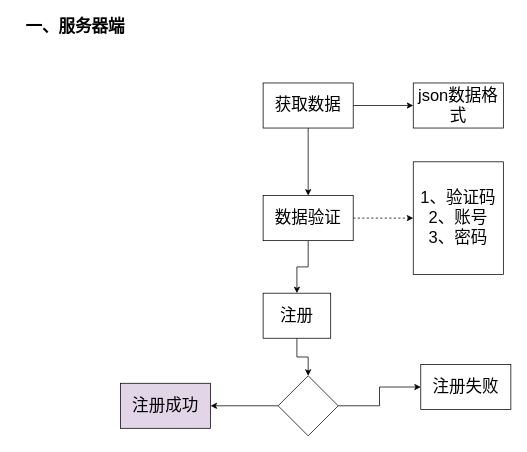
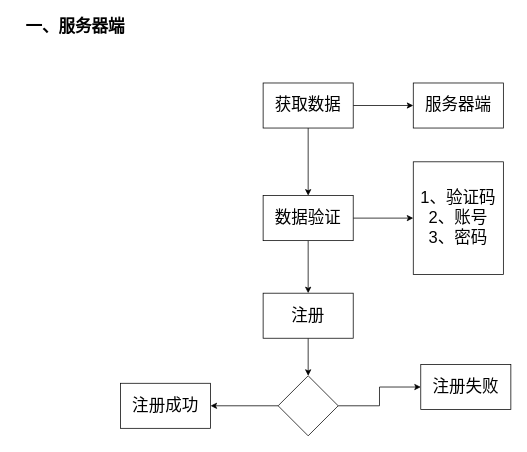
(458, 105) -> (458, 105)
(380, 218) -> (380, 218)
(297, 315) -> (308, 315)
(165, 405) -> (165, 405)
